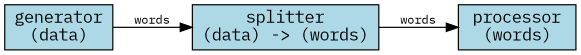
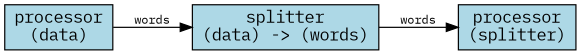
(59, 27) -> (59, 27)
(517, 27) -> (517, 27)
